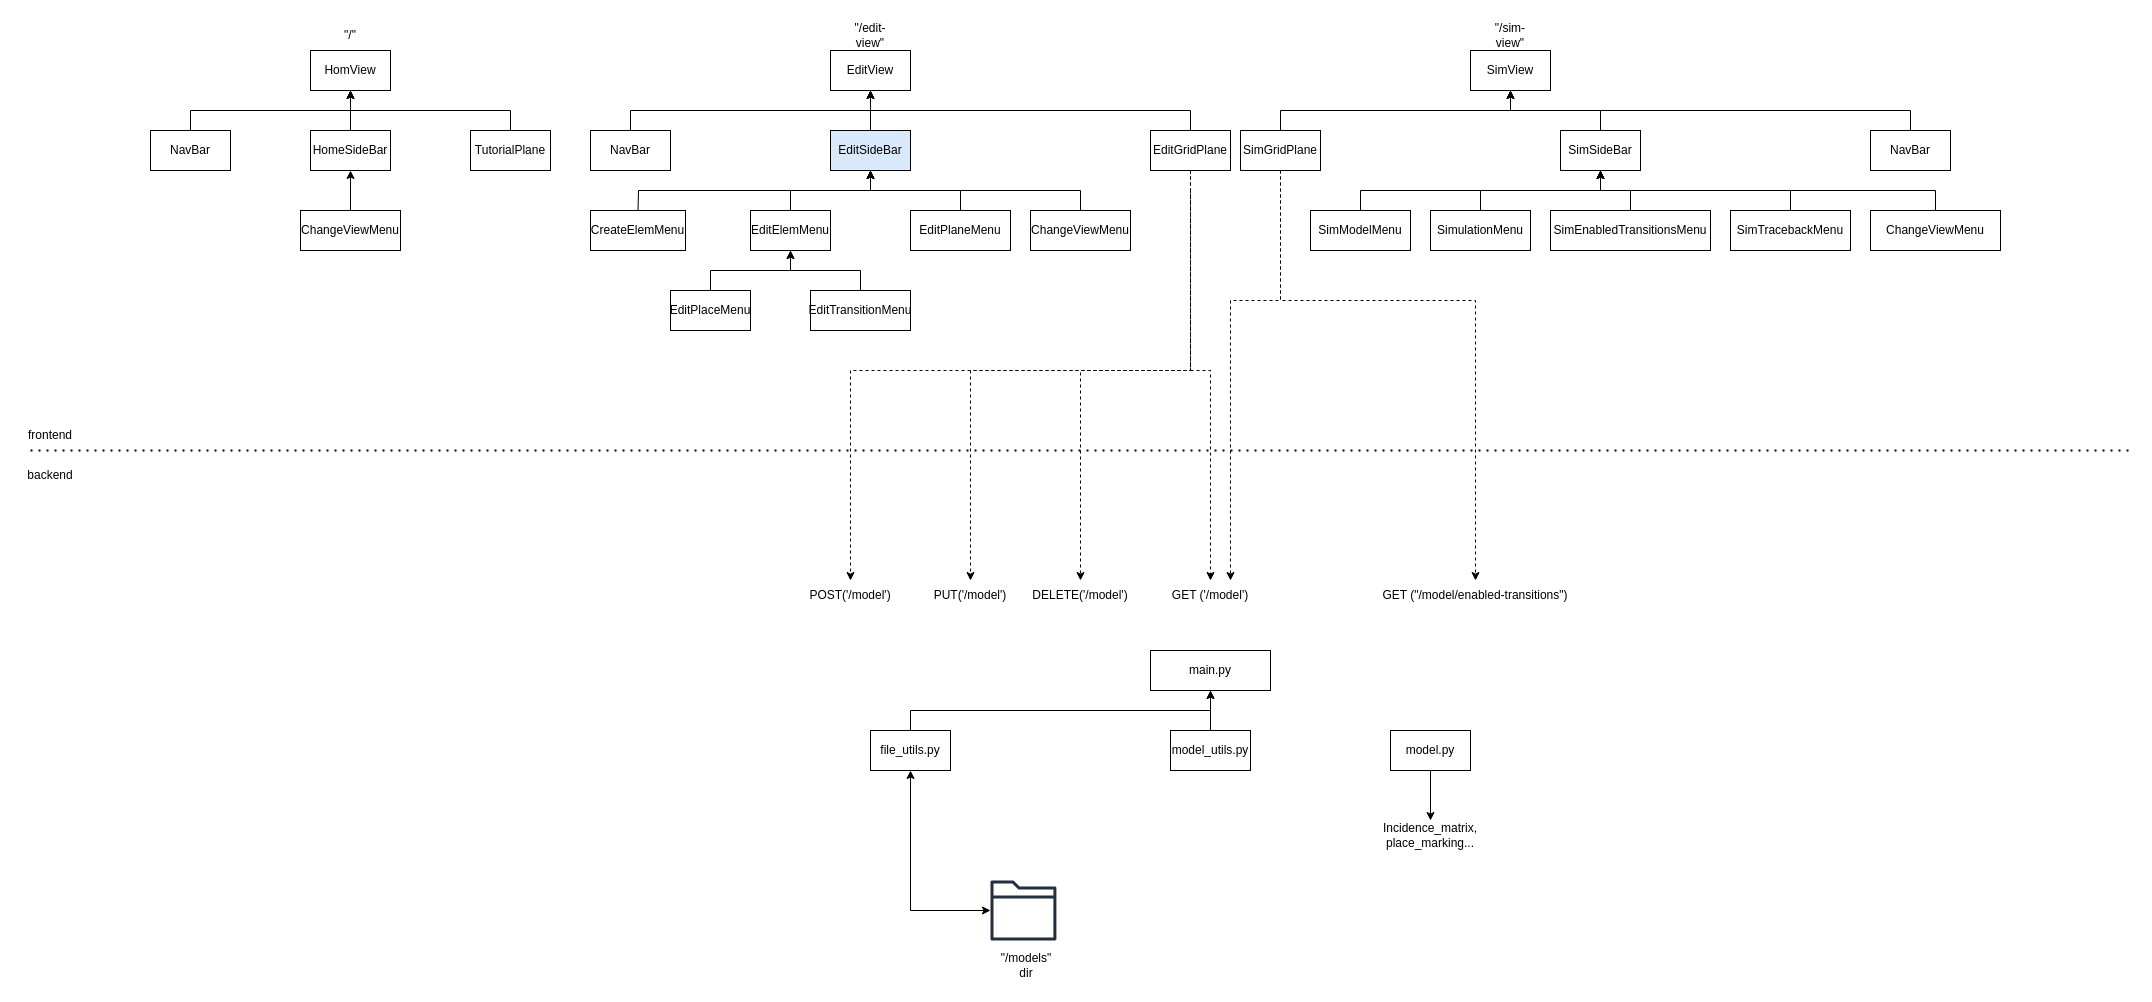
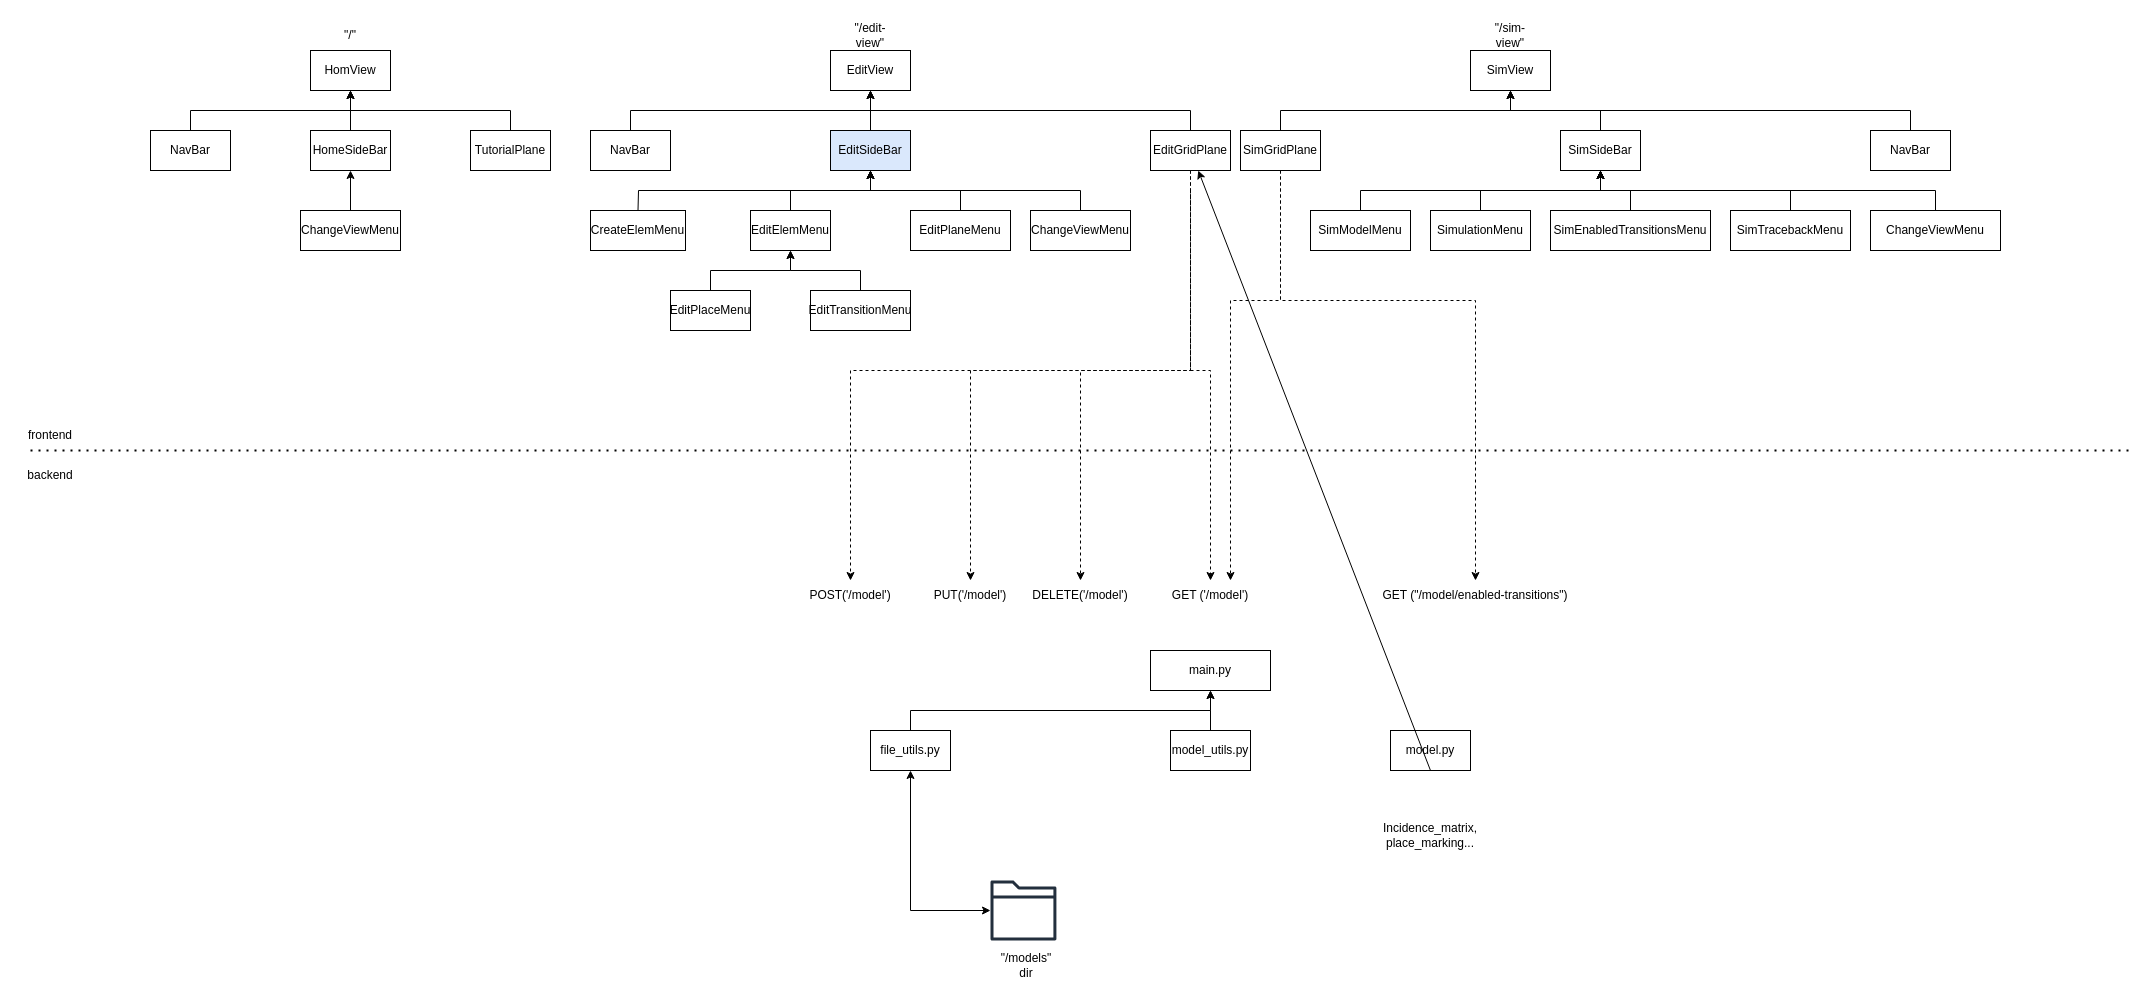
(1431, 792) -> (1316, 474)
